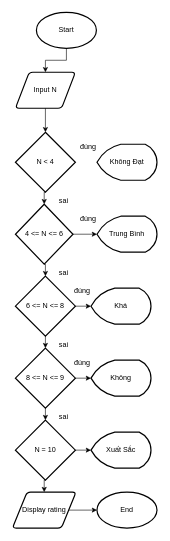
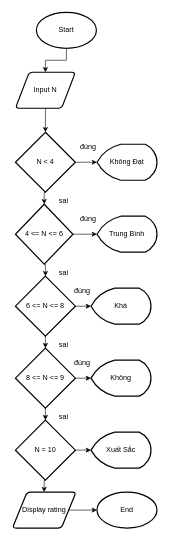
none -> (91, 162)
